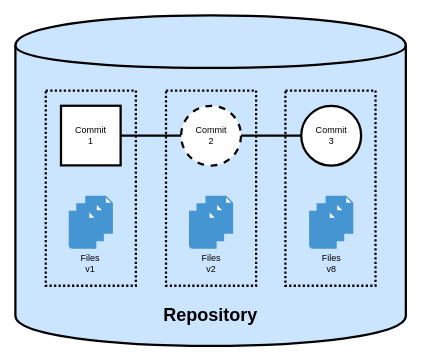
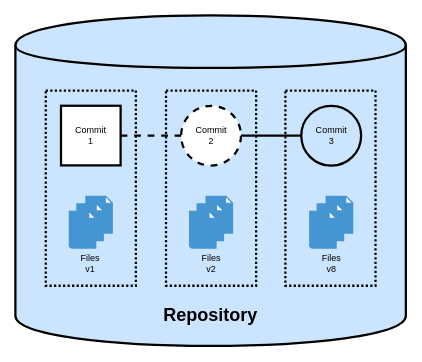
(149, 135) -> (149, 135)
(331, 135) -> (331, 135)
